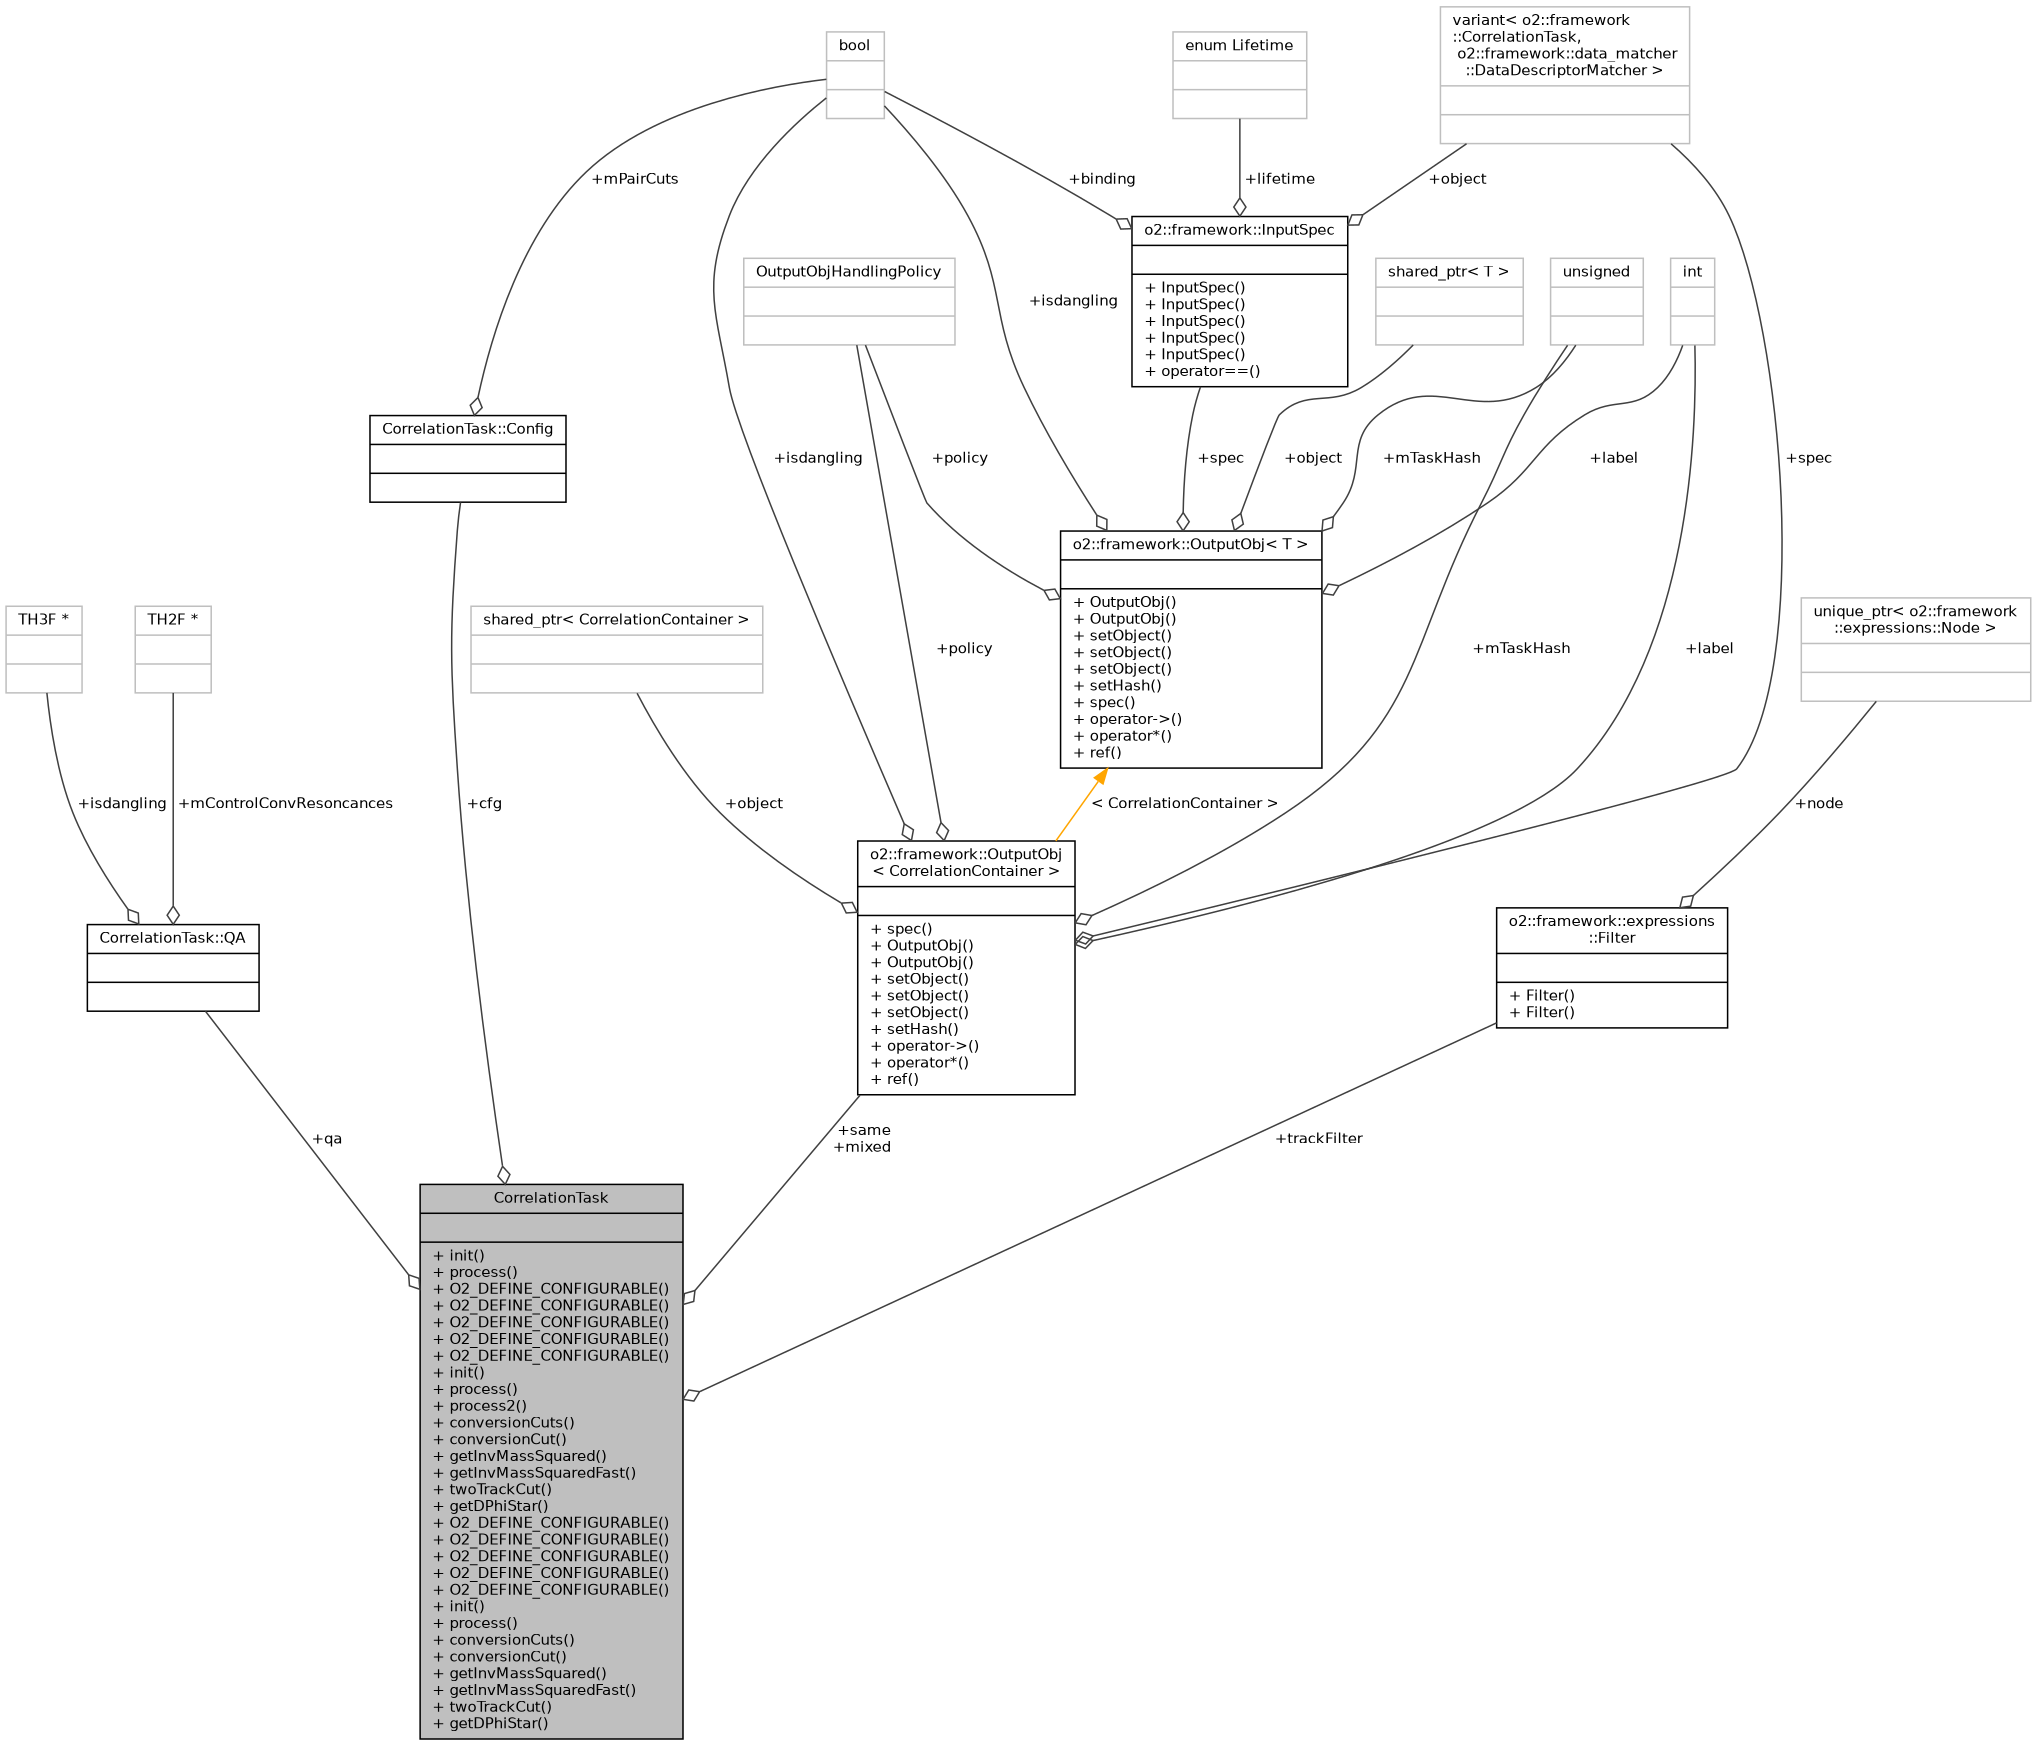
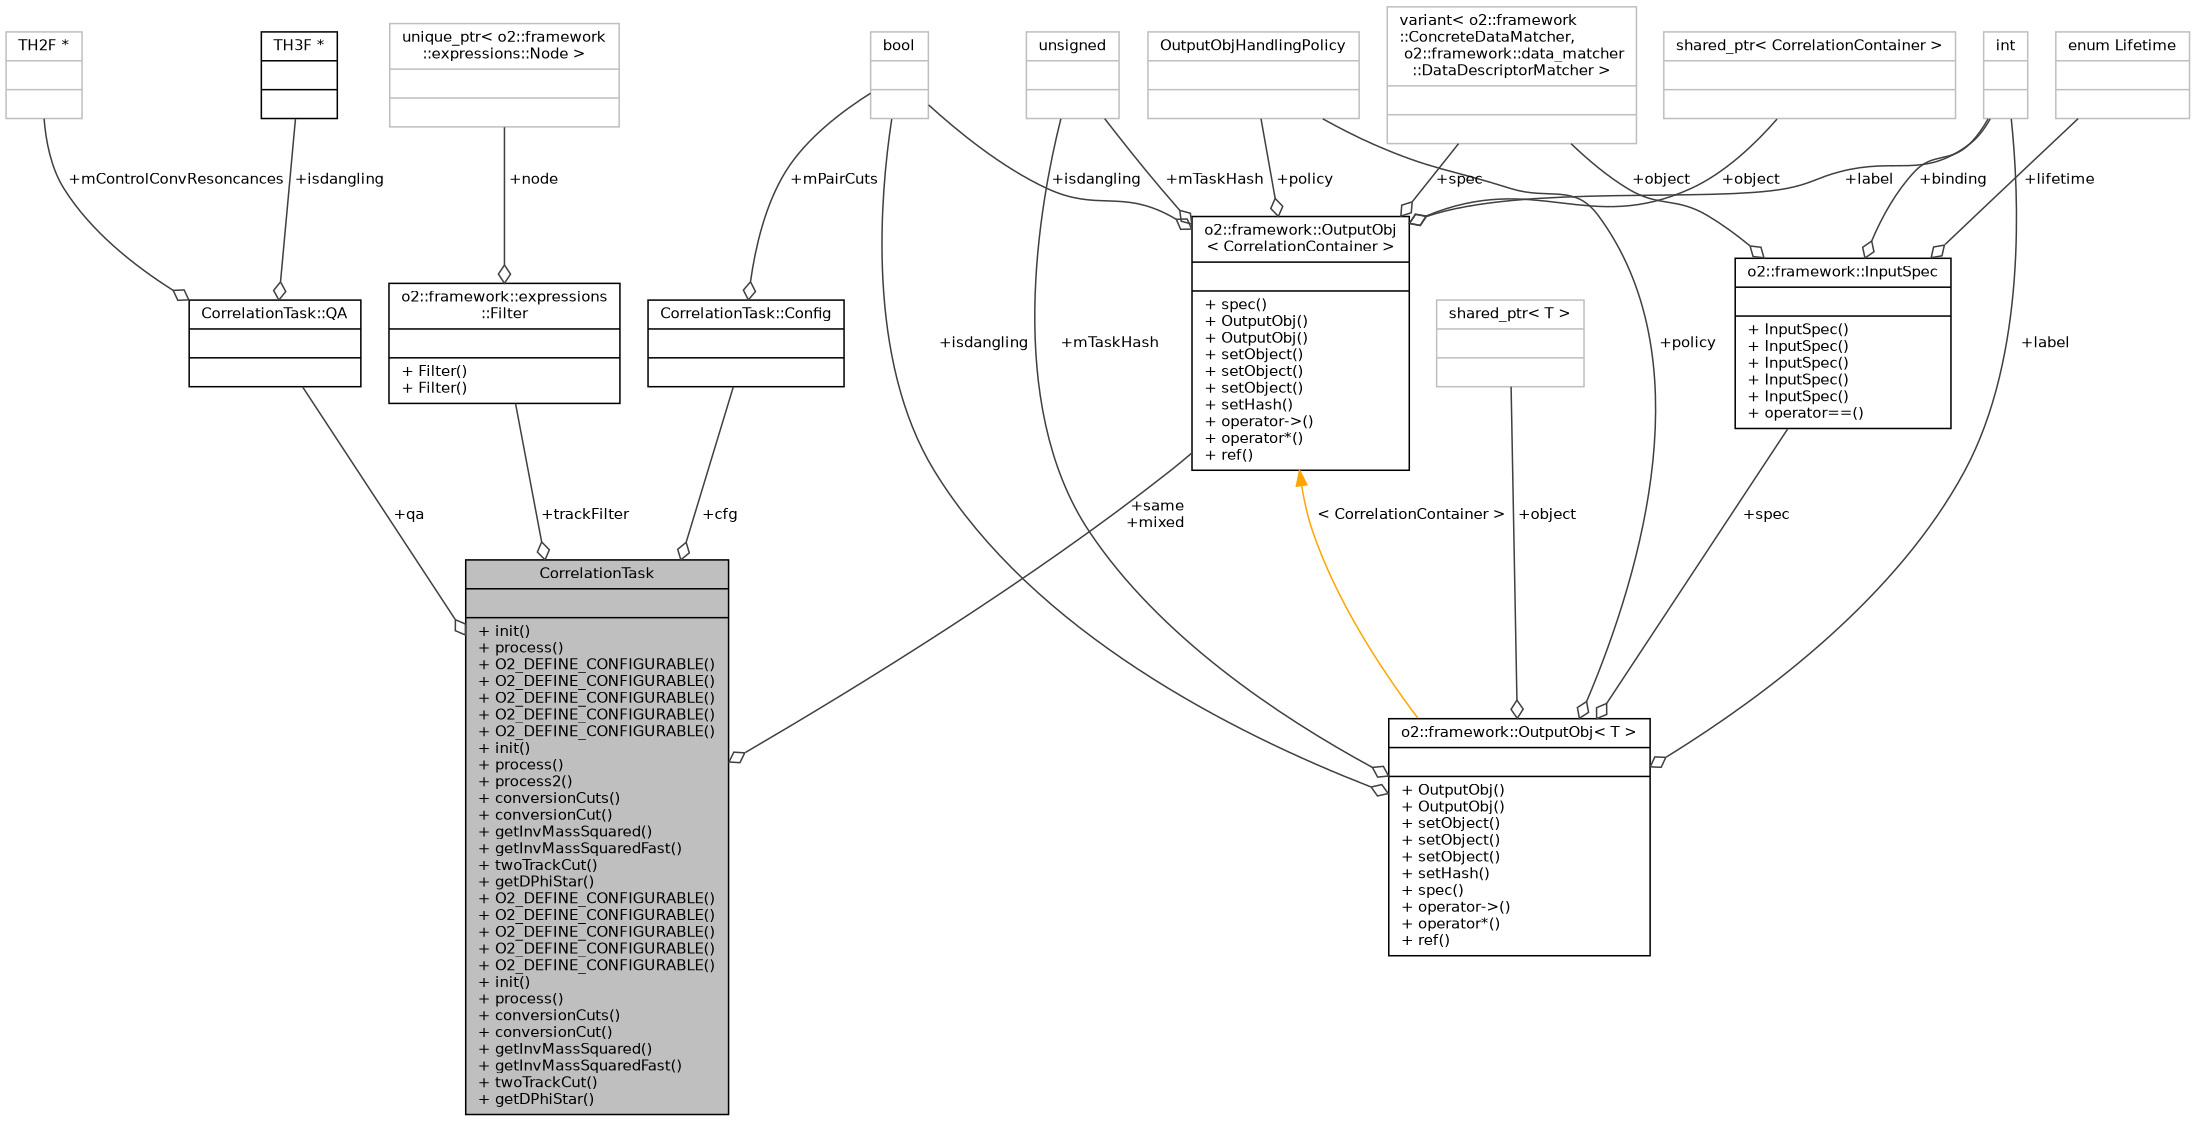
(1517, 37) -> (1488, 37)
(1001, 153) -> (1910, 177)
(44, 650) -> (299, 75)
(1077, 811) -> (1347, 608)
